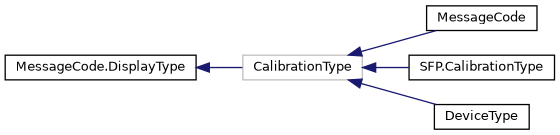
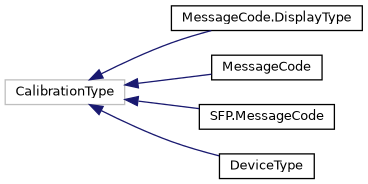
(226, 68) -> (155, 49)
(482, 68) -> (267, 117)
